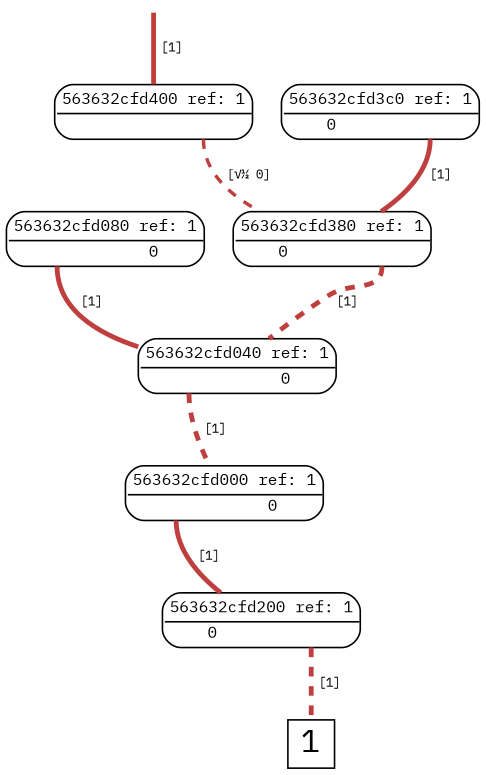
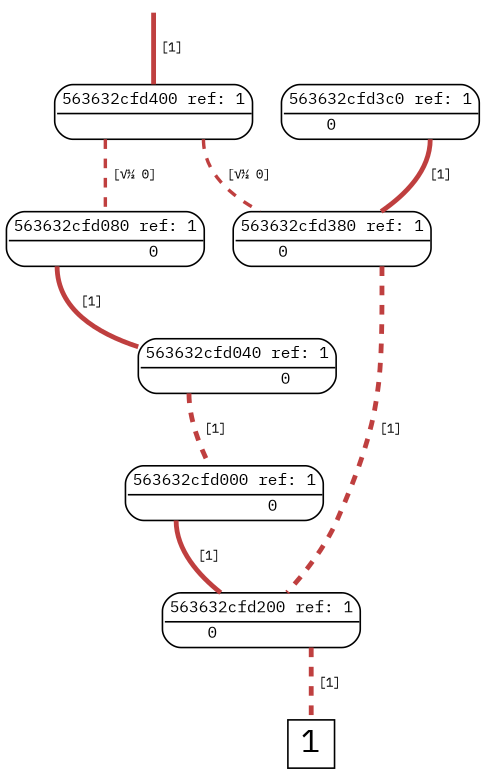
none -> (105, 175)
(326, 298) -> (367, 440)
